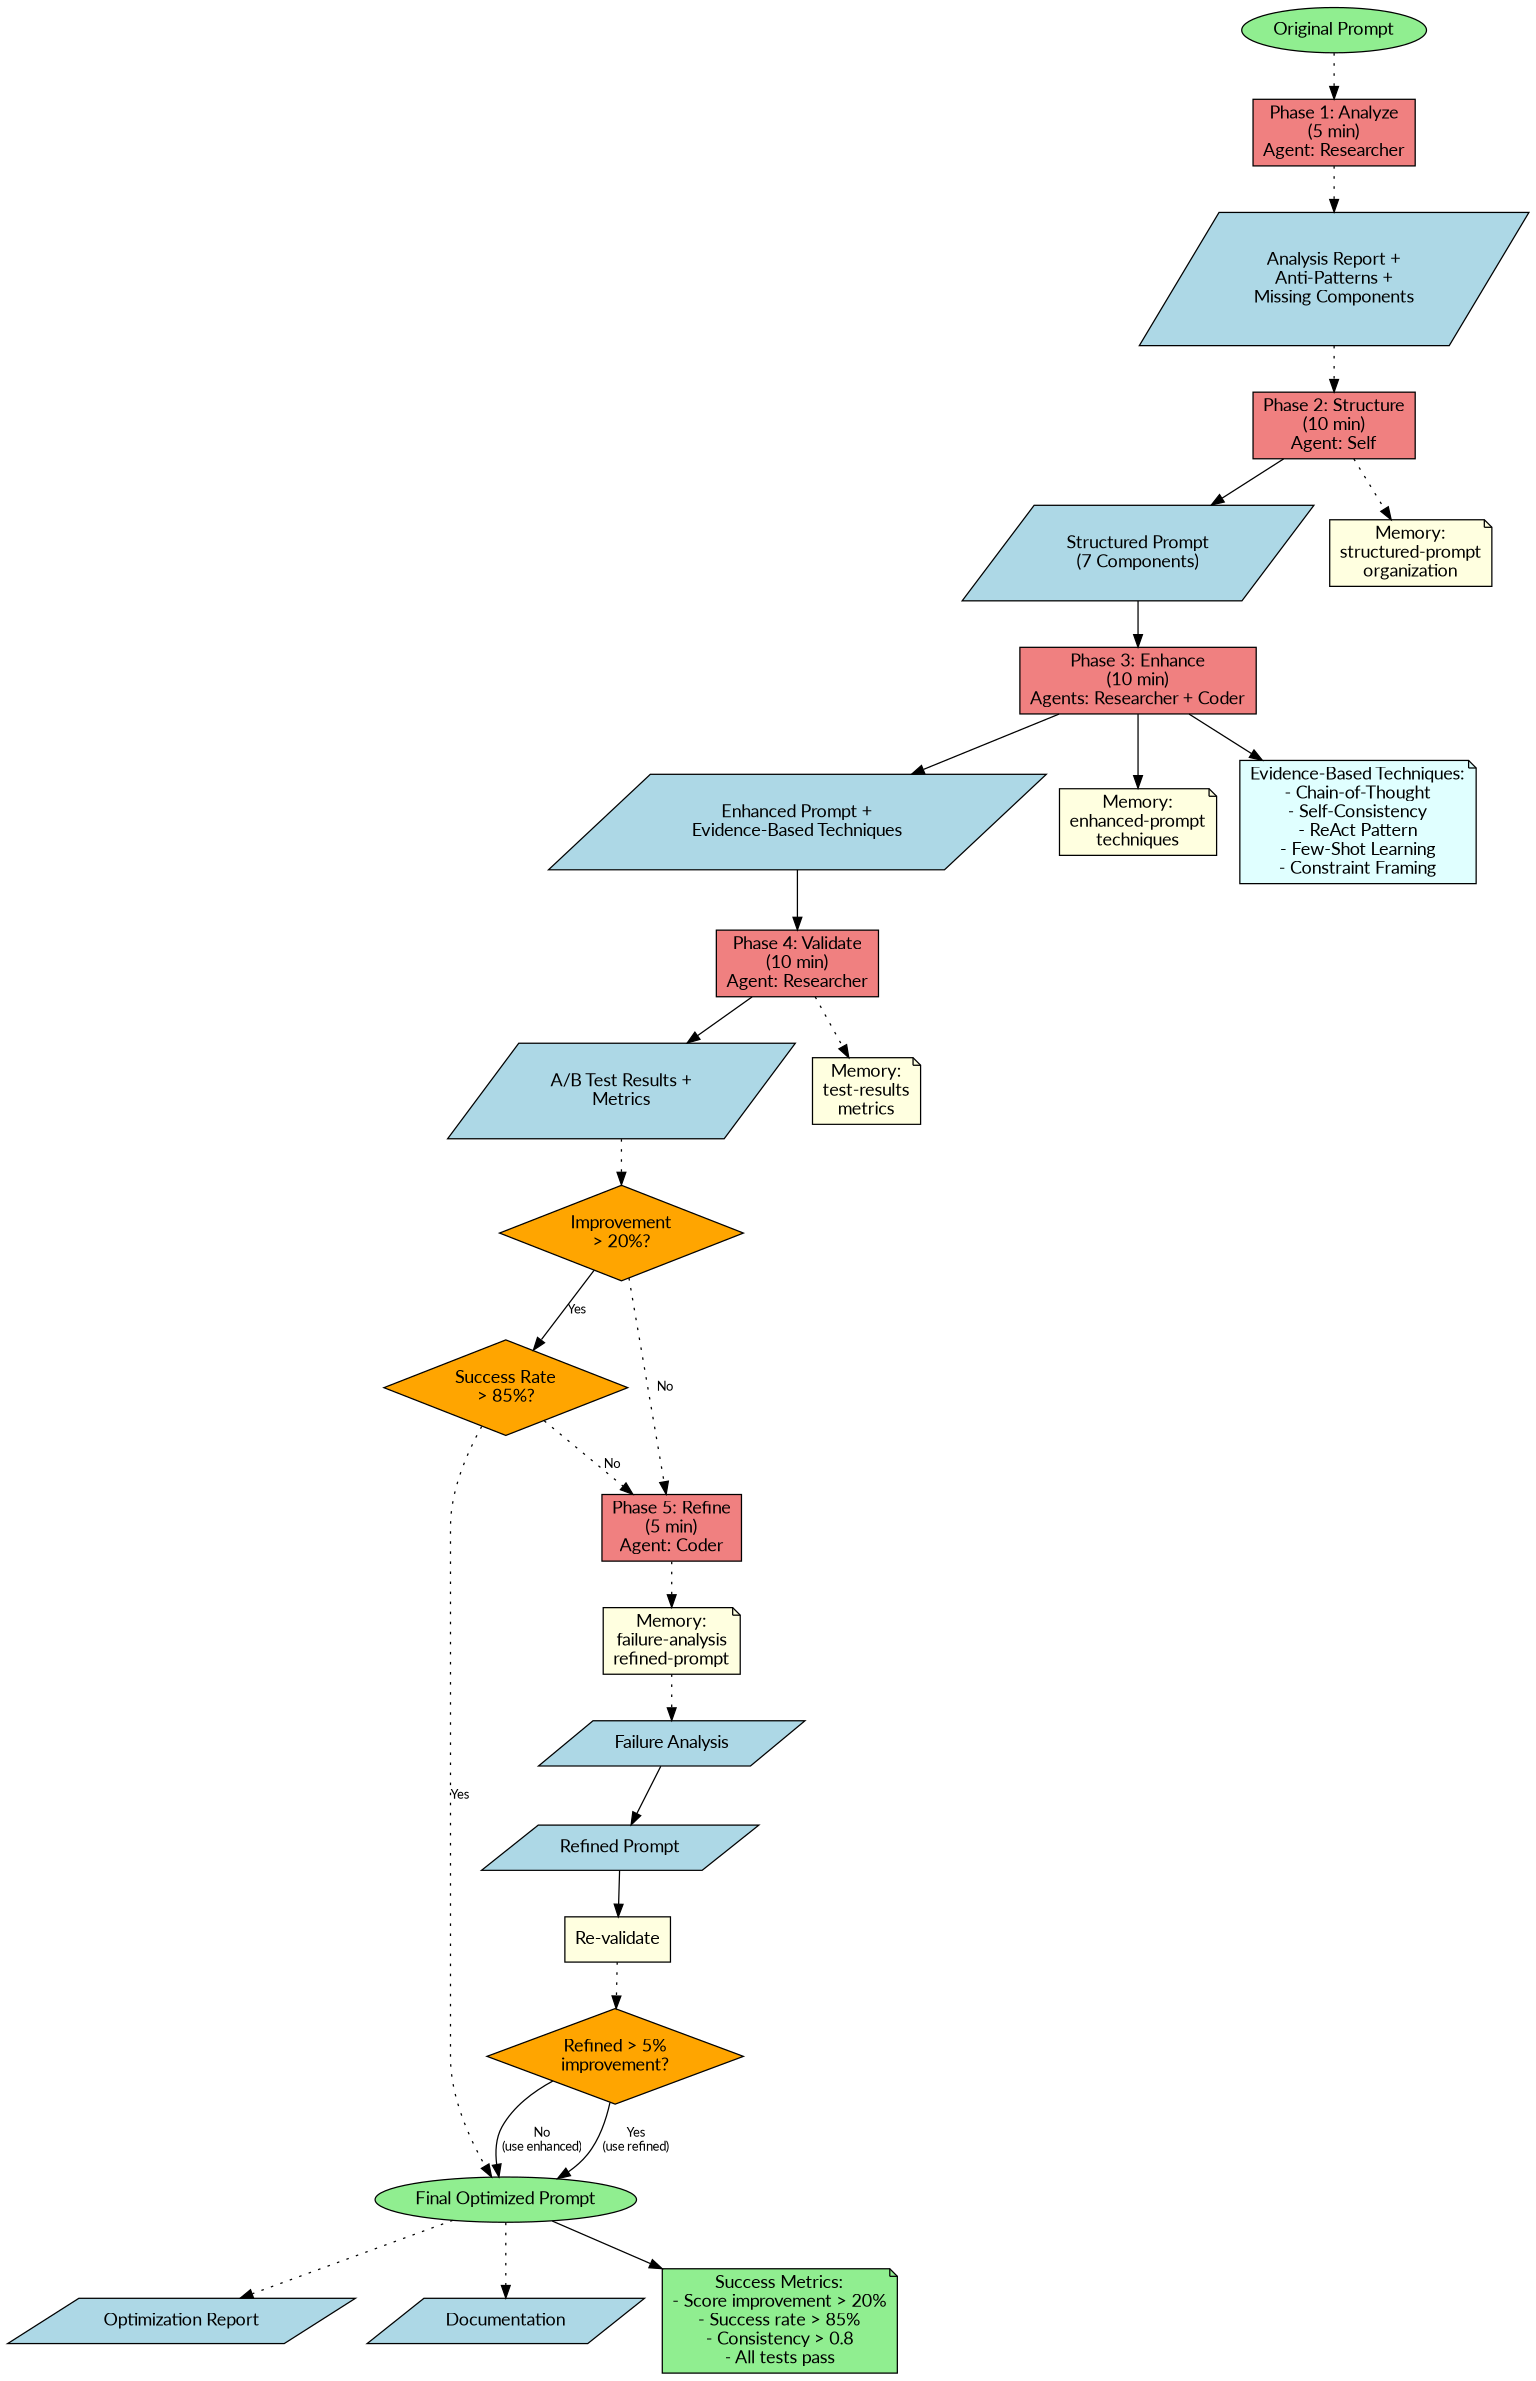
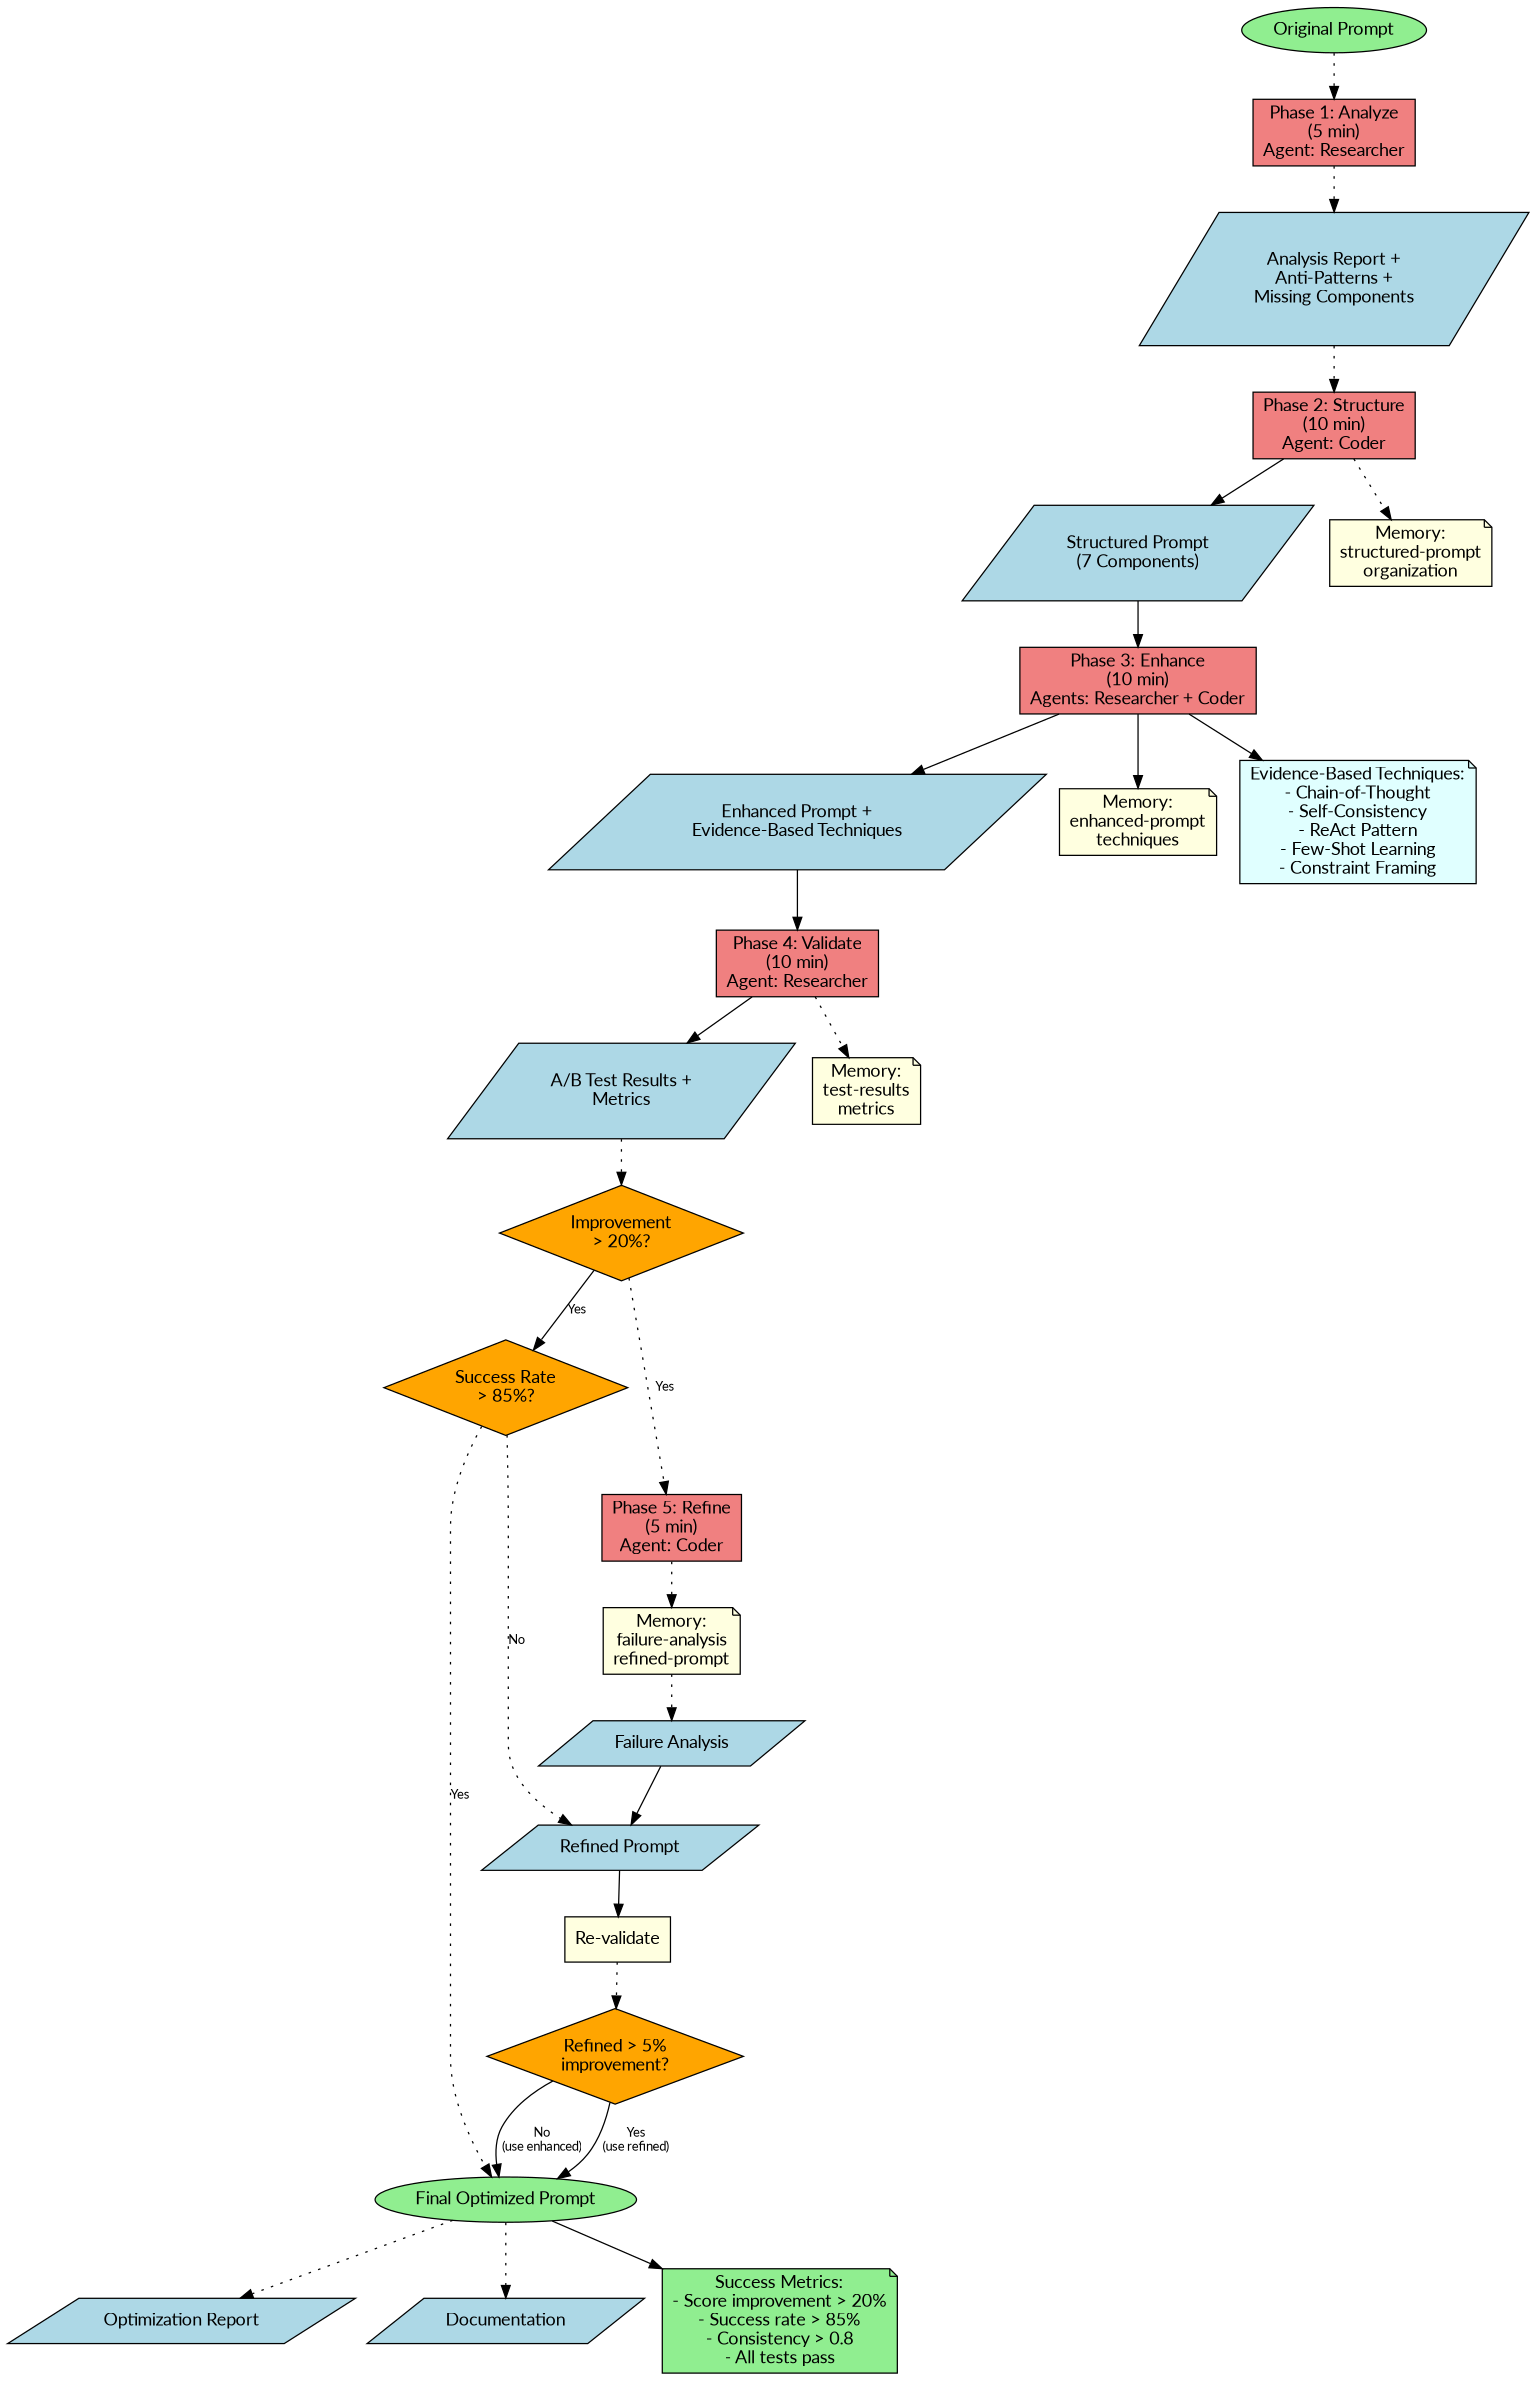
(1334, 425) -> (1334, 425)
(665, 1388) -> (665, 1388)
(584, 1454) -> (508, 1637)
